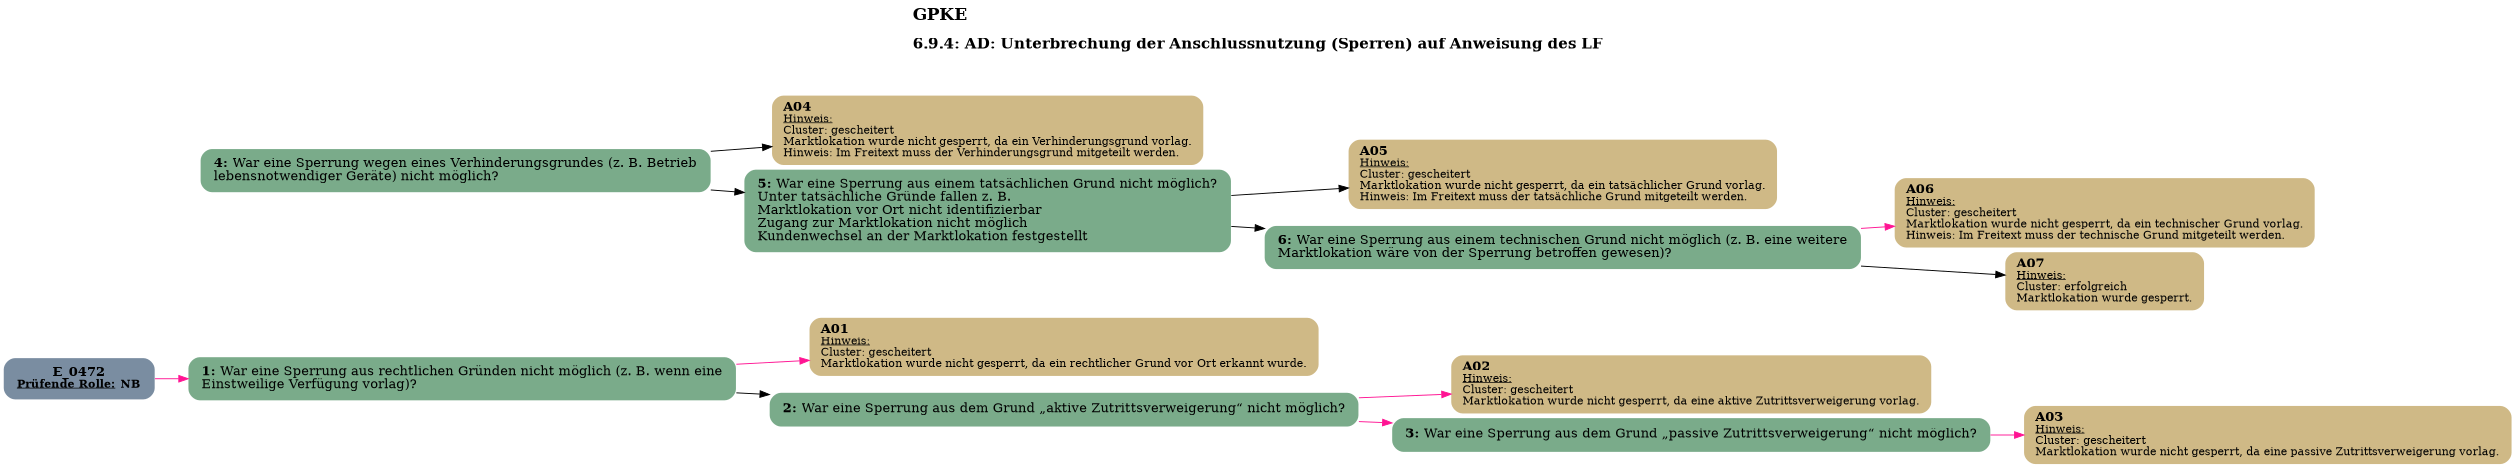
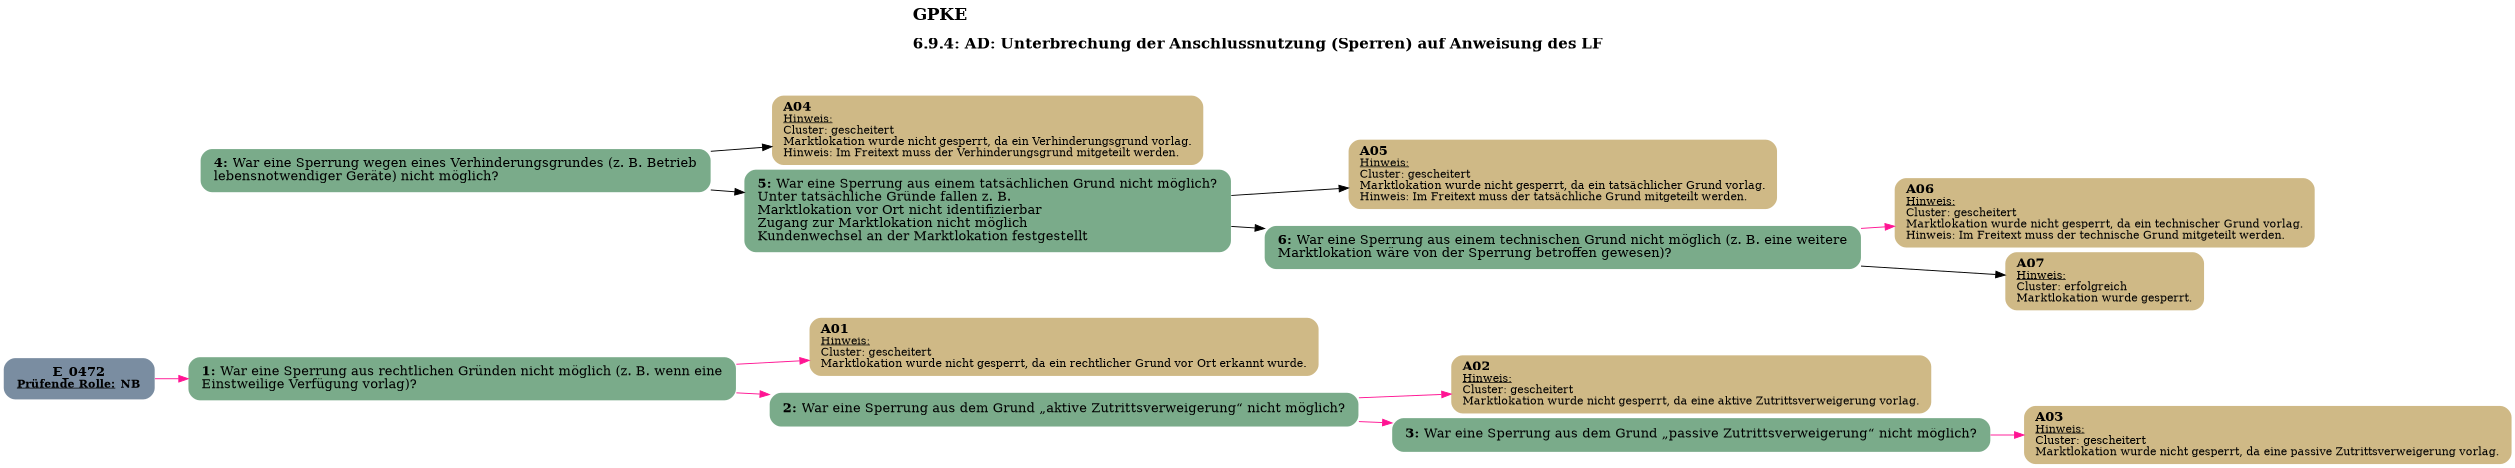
(748, 393) -> (748, 393)
